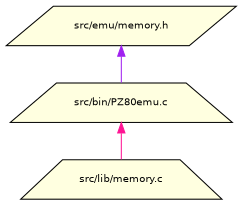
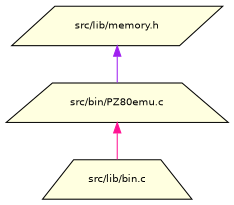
(121, 26) -> (117, 26)
(121, 179) -> (117, 179)
